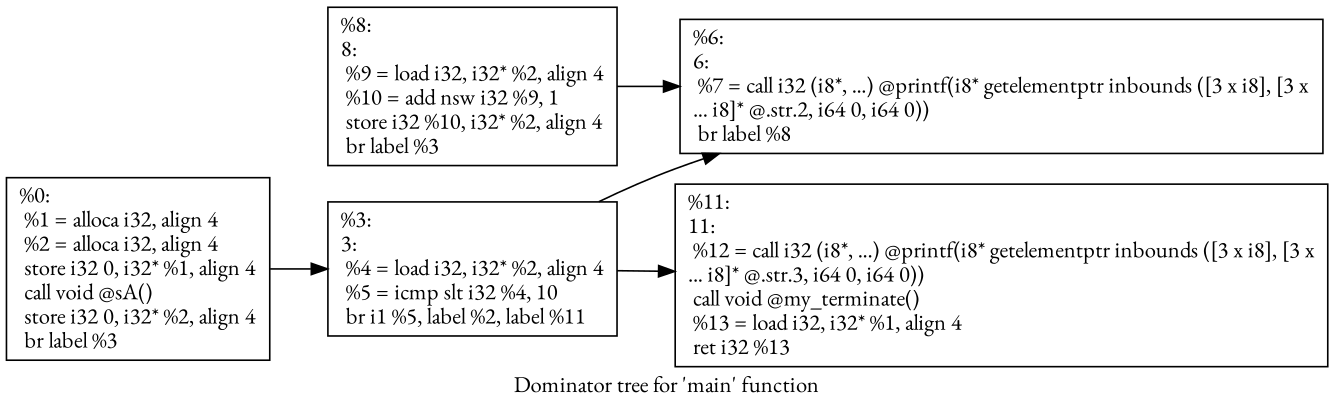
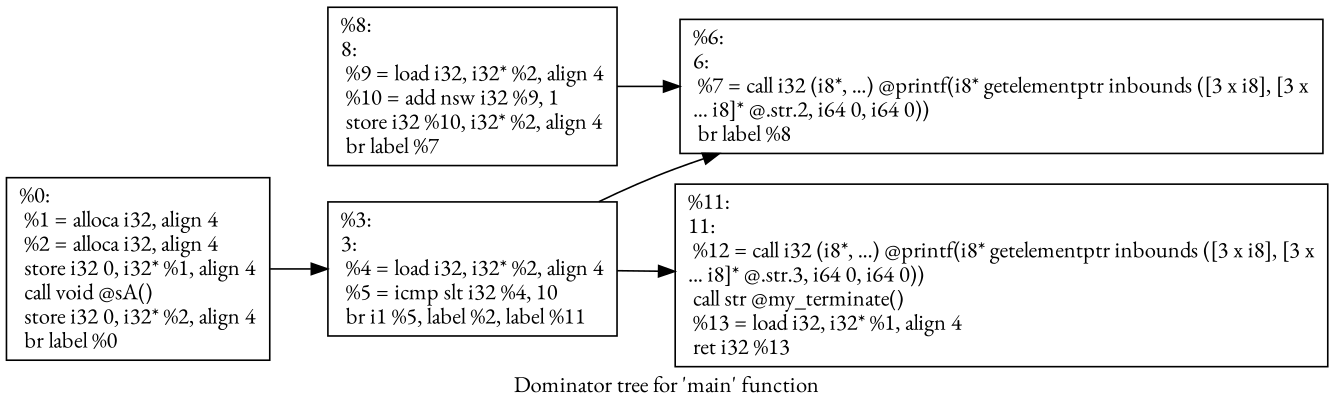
(390, 146) -> (390, 146)
(804, 299) -> (796, 299)
(69, 341) -> (69, 341)
